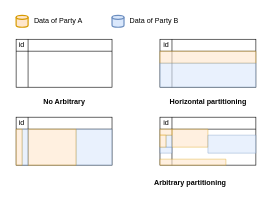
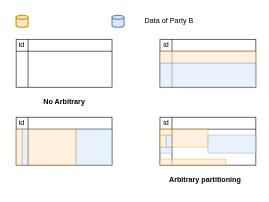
(58, 21) -> none
(154, 21) -> (169, 21)
(208, 102) -> none
(190, 183) -> (205, 180)
